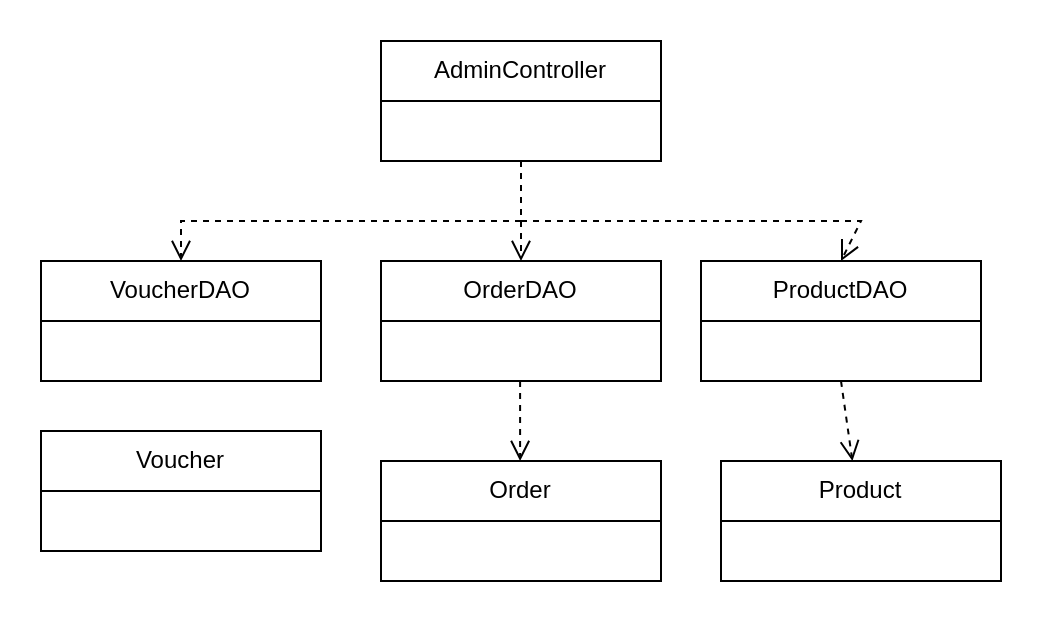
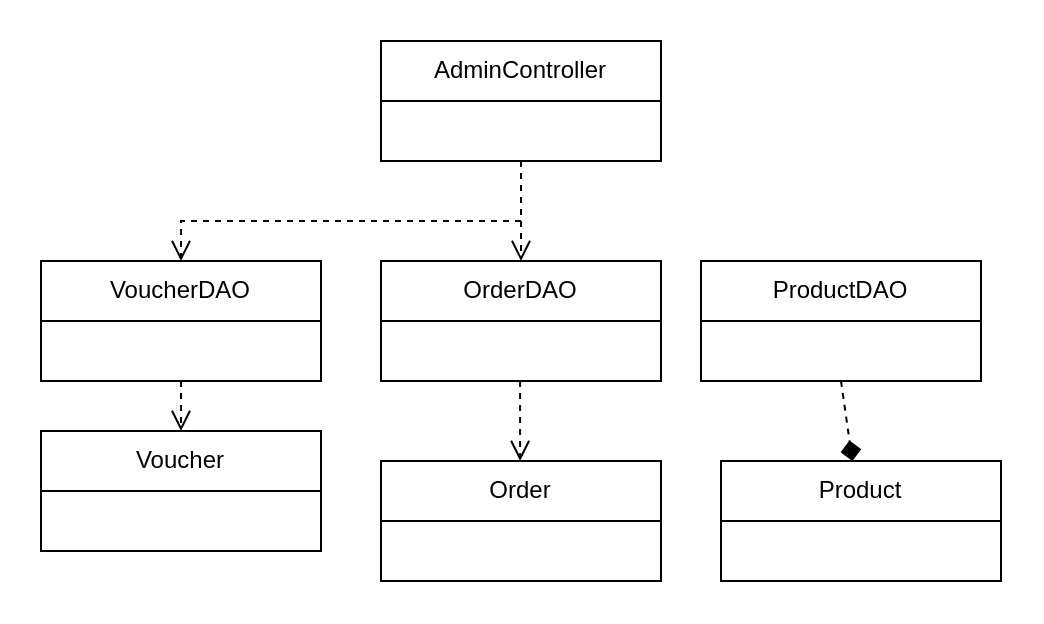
(713, 221) -> none
none -> (181, 405)
(851, 448) -> (850, 441)
